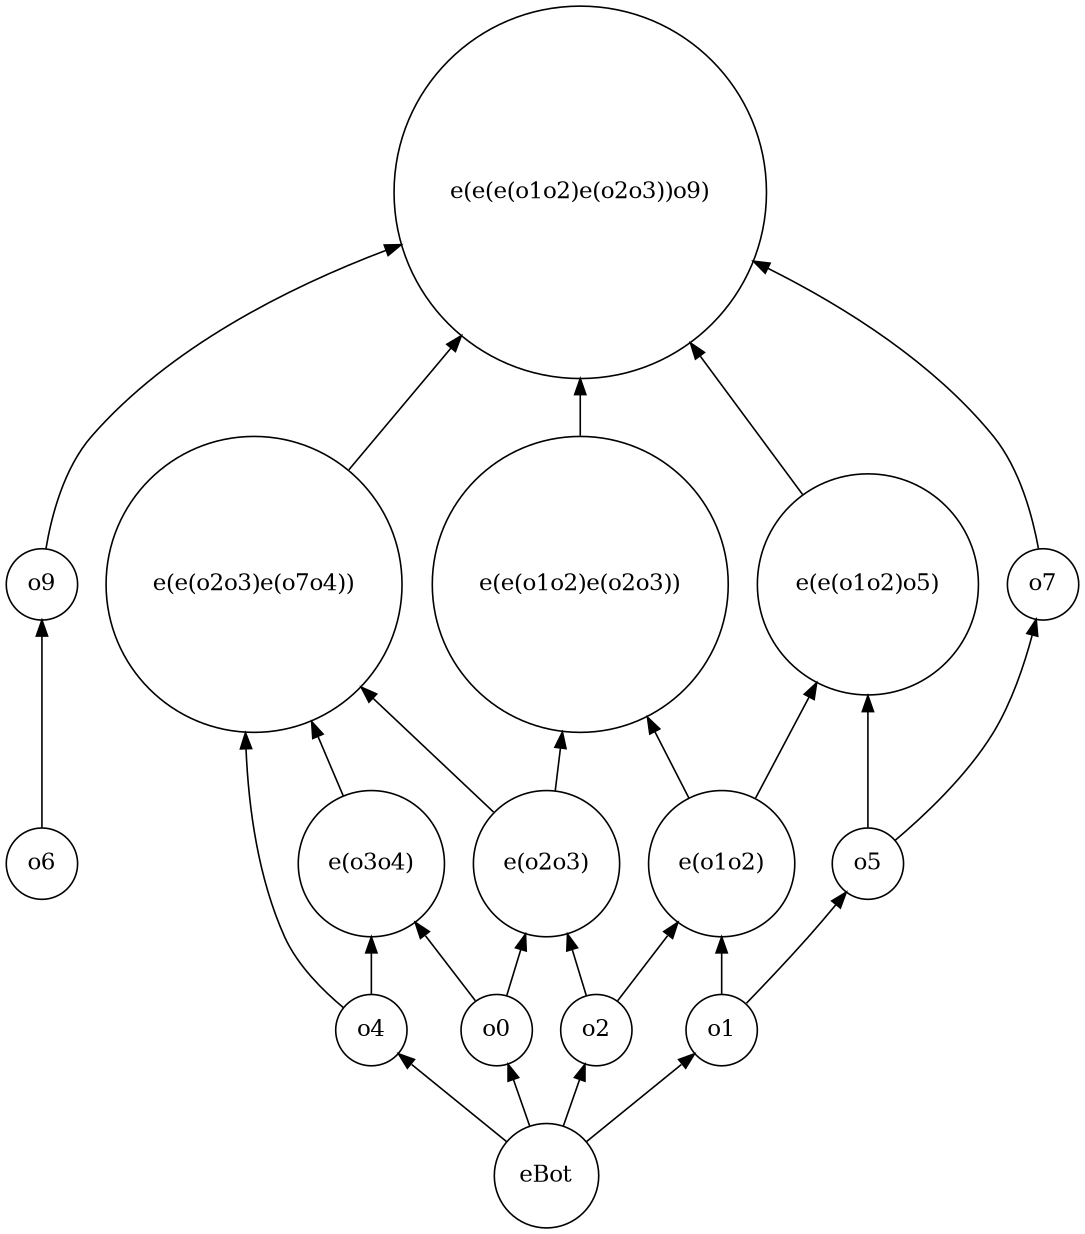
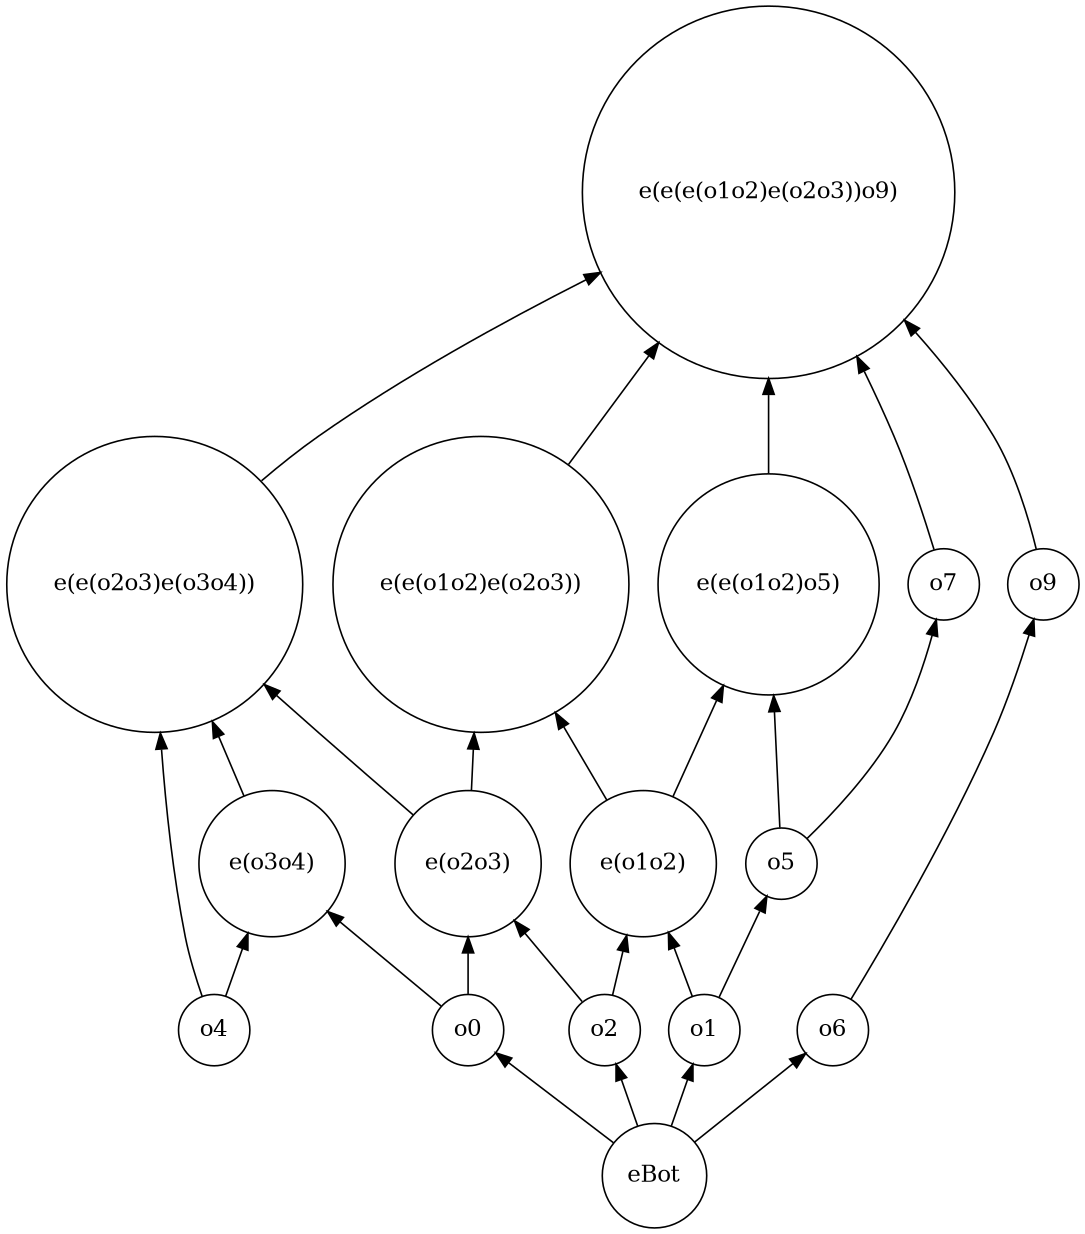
(254, 584) -> (155, 584)
(459, 1103) -> (744, 1103)
